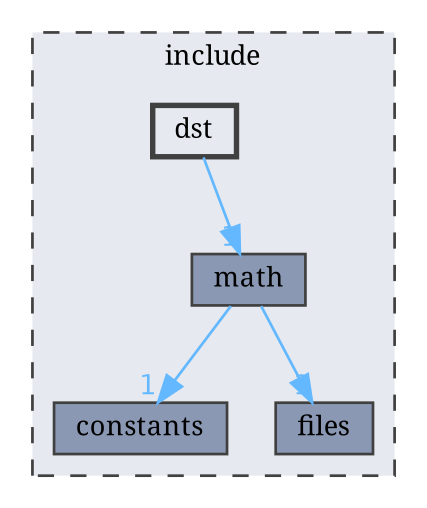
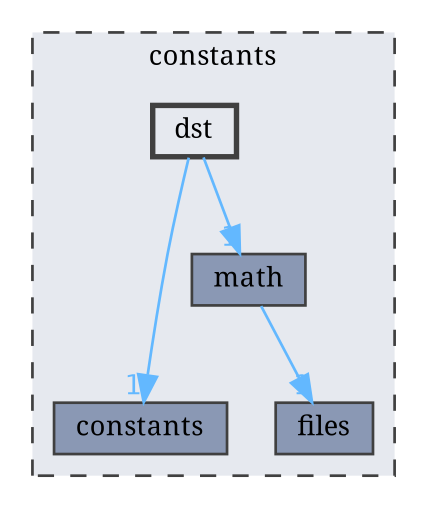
(214, 58) -> (214, 58)
(203, 343) -> (165, 266)
